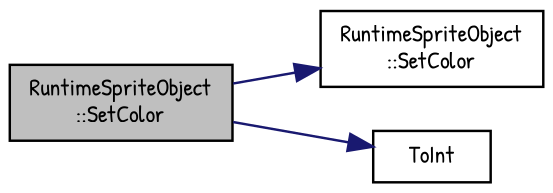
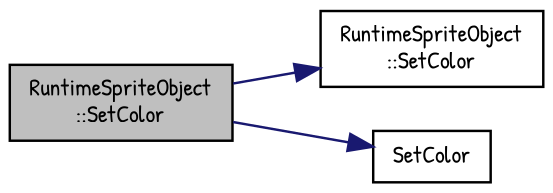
(432, 157) -> (432, 157)
